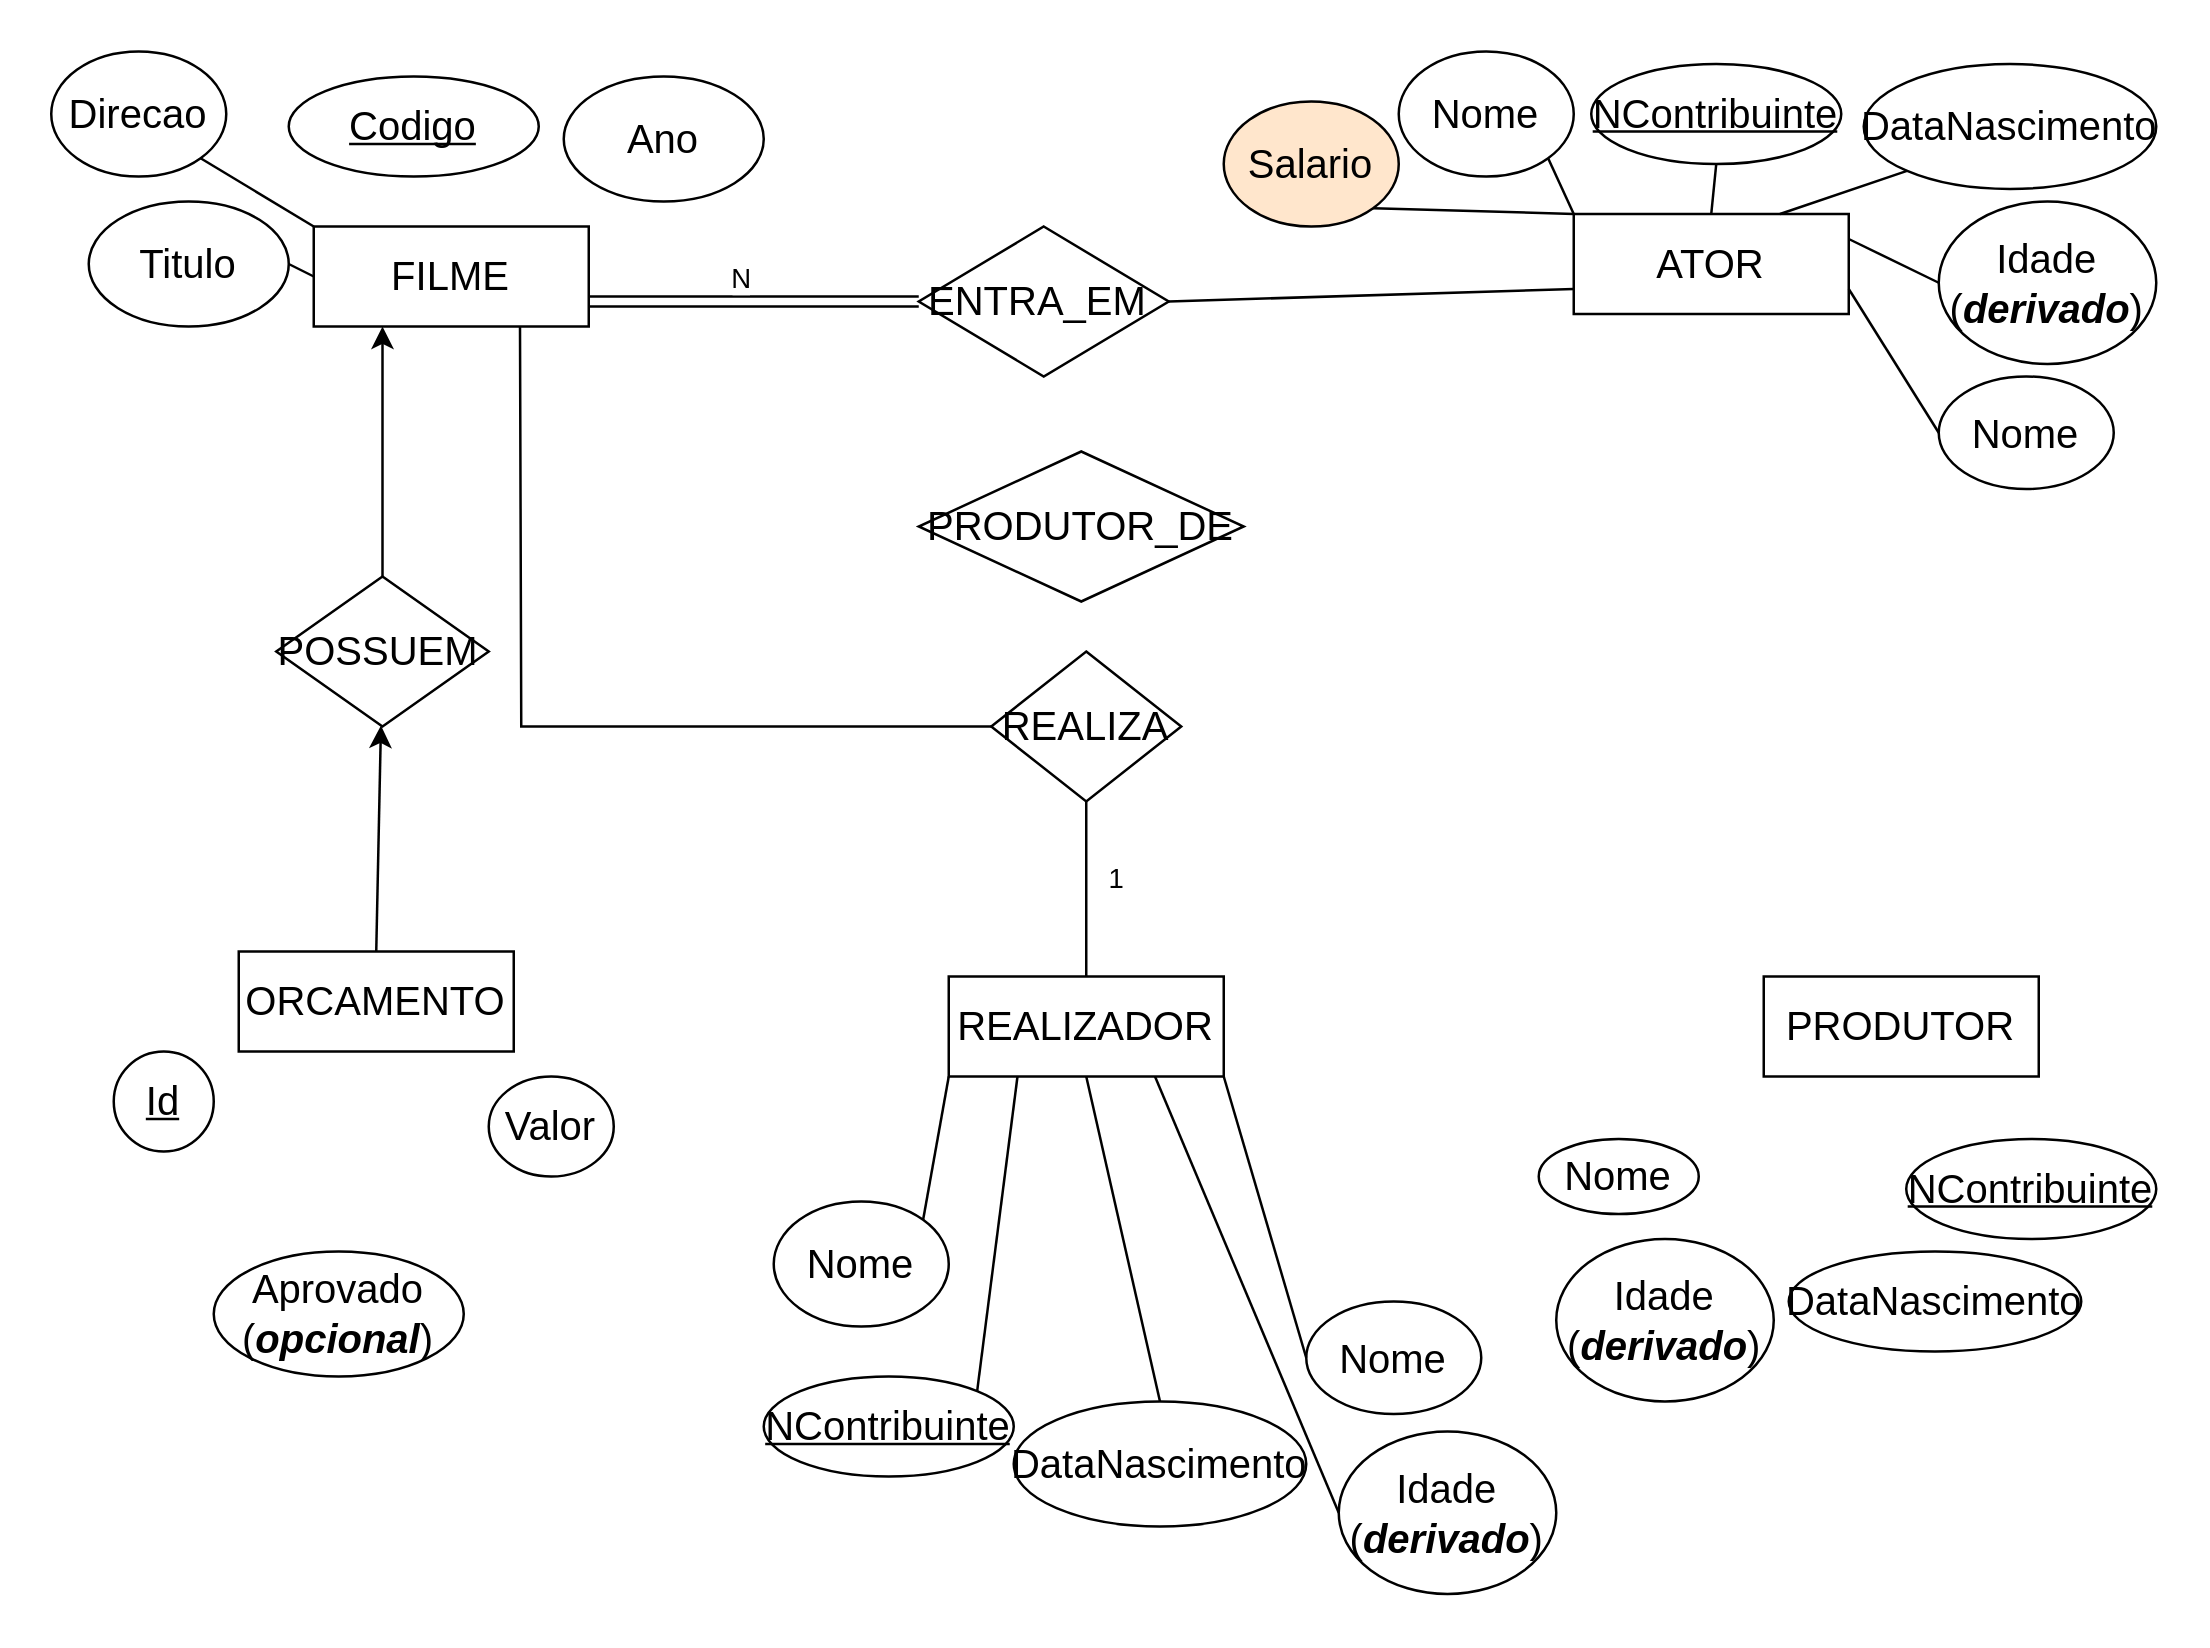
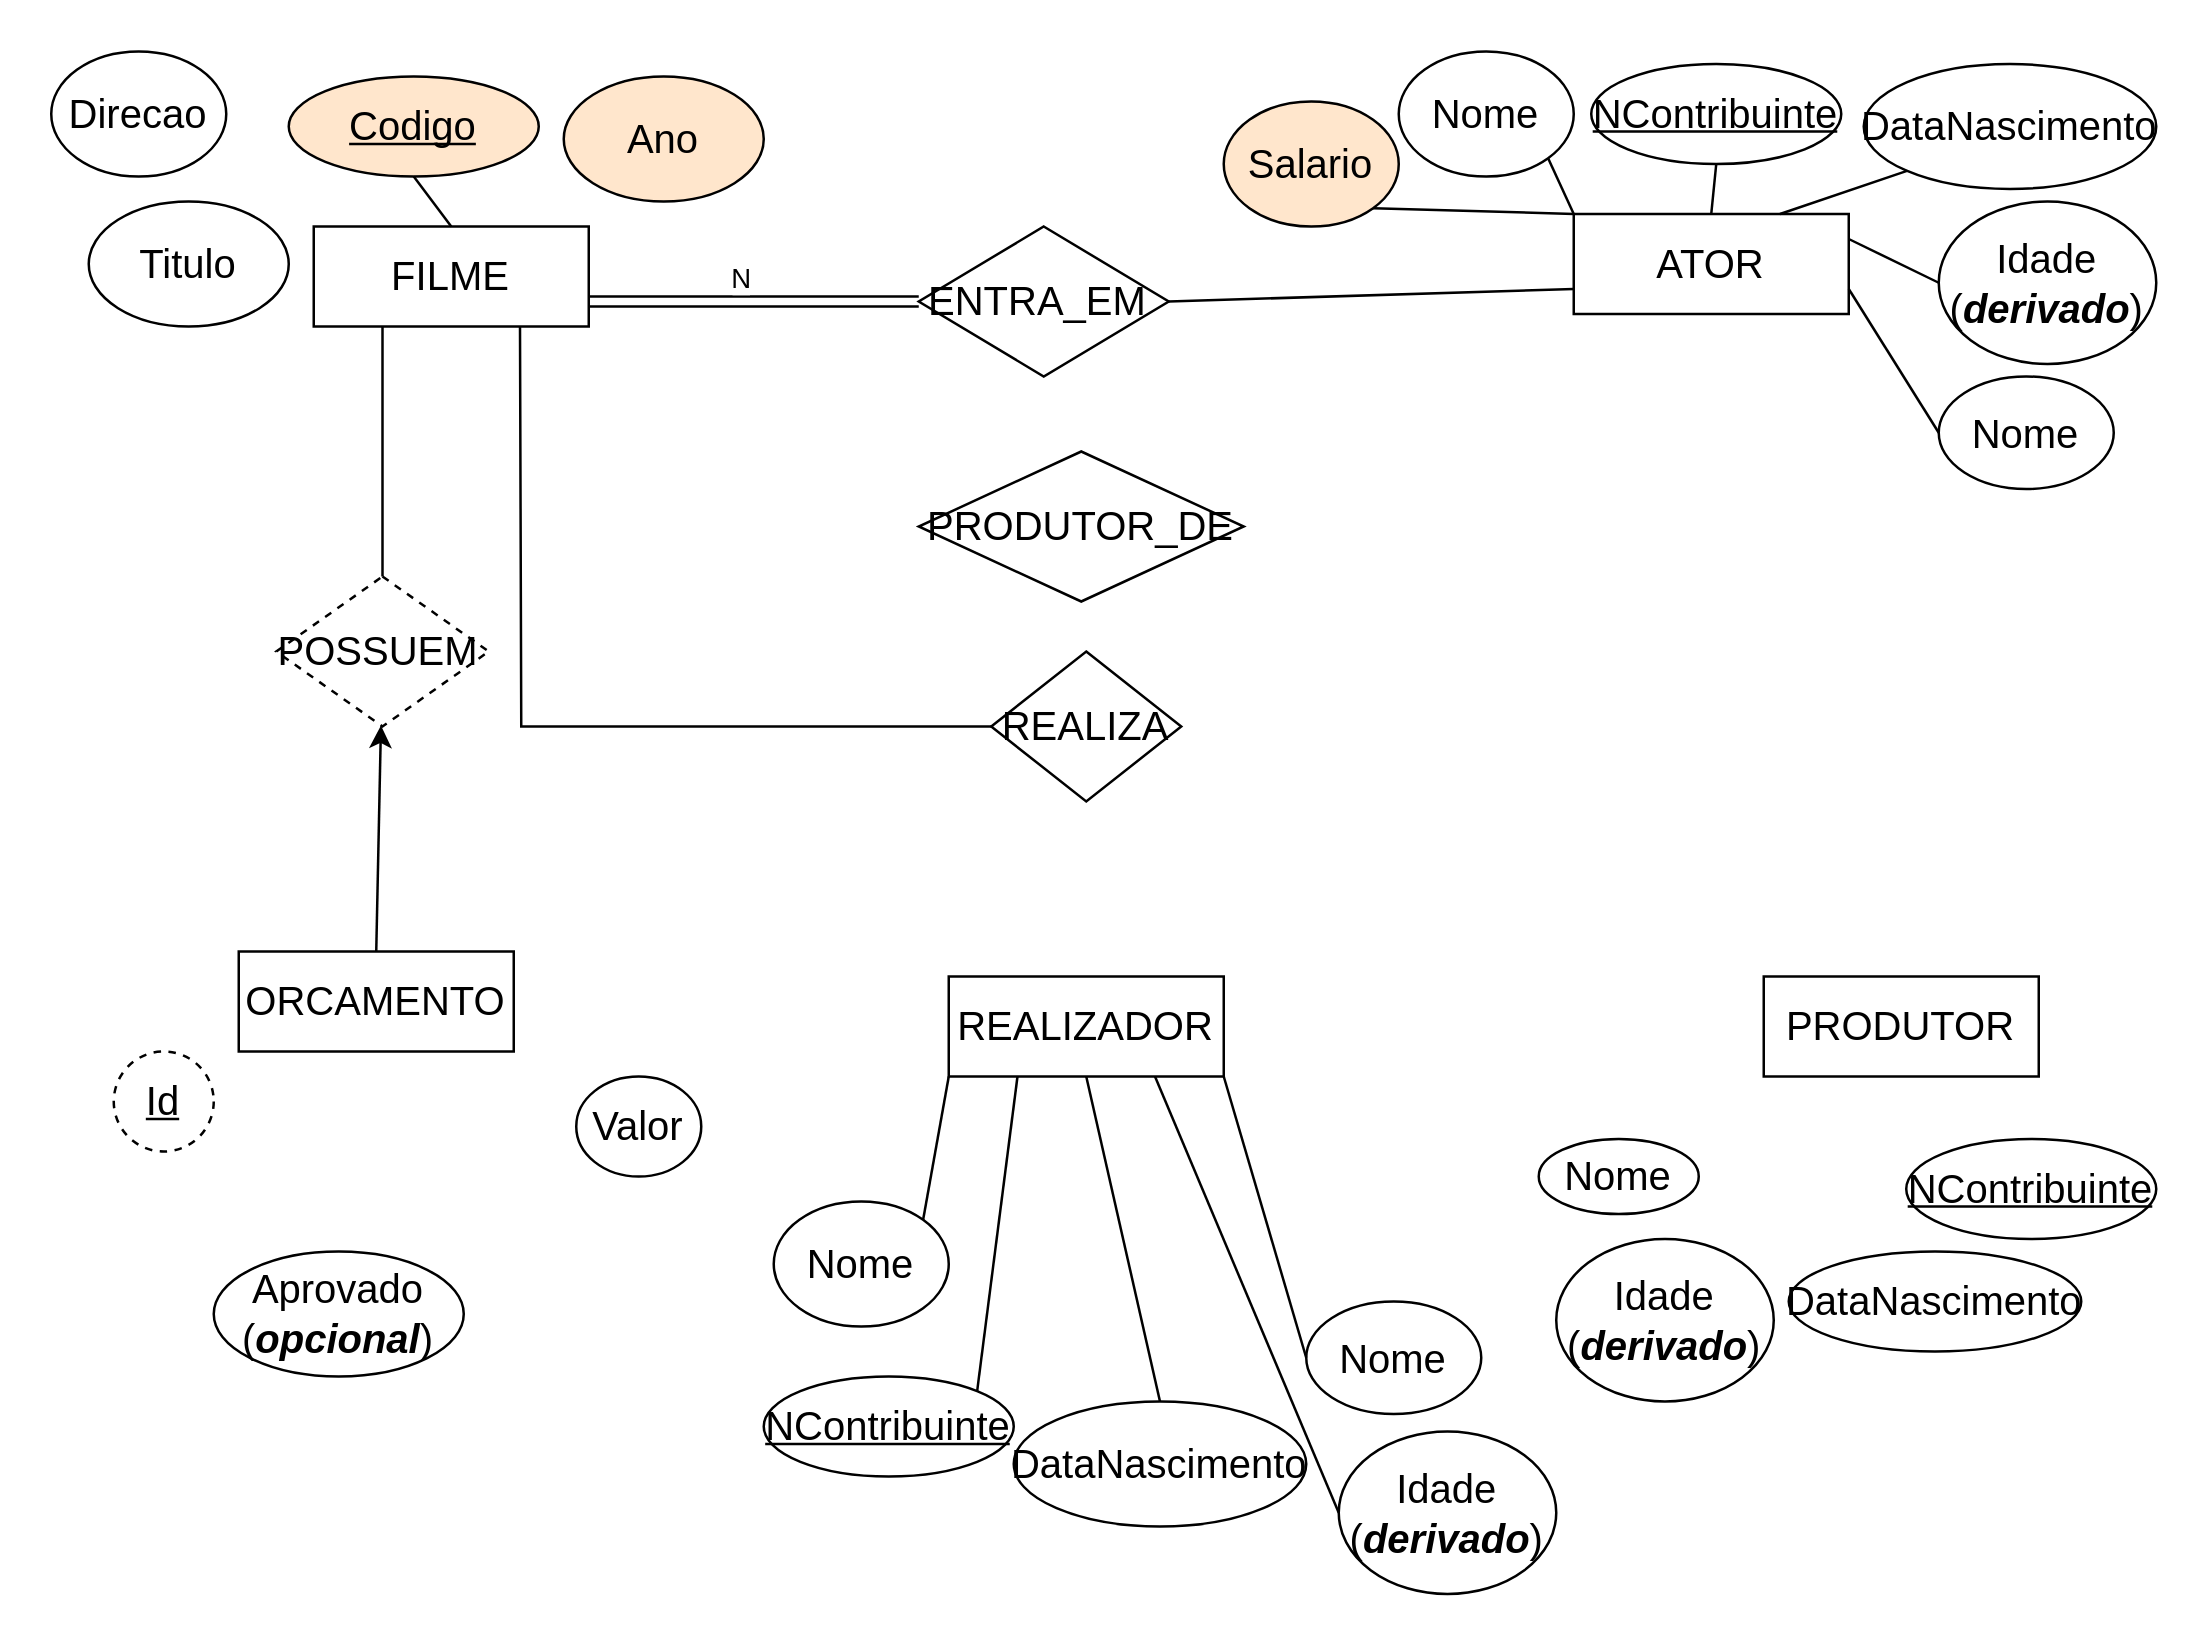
(414, 126) -> (414, 126)
(664, 139) -> (664, 139)
(257, 192) -> none
none -> (433, 201)
(301, 270) -> none
(383, 344) -> (383, 337)
(383, 651) -> (383, 651)
(1086, 889) -> none
(164, 1101) -> (164, 1101)
(551, 1126) -> (639, 1126)
